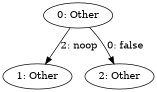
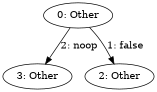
(125, 46) -> (125, 46)
(37, 76) -> (37, 76)
